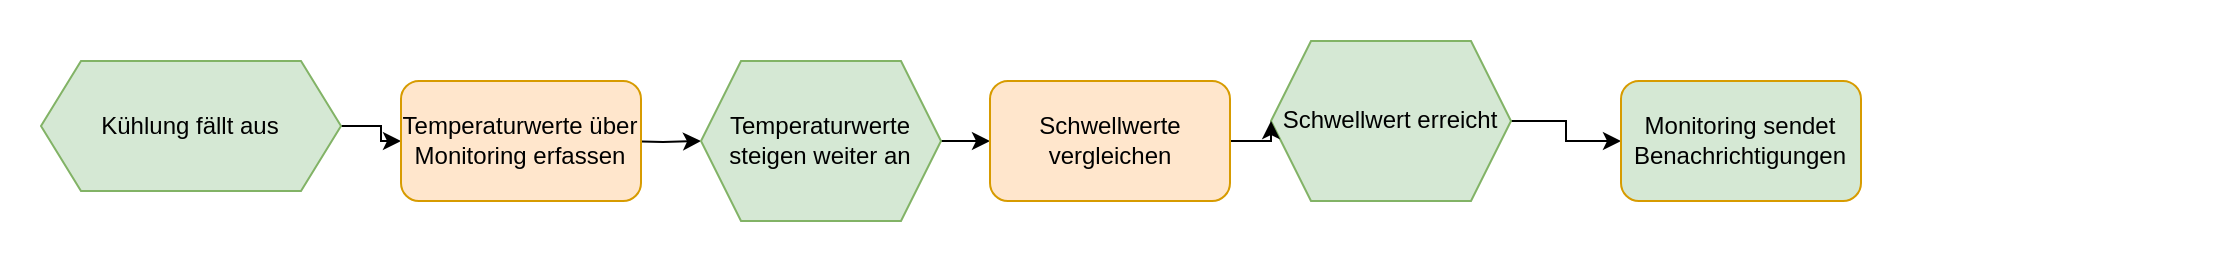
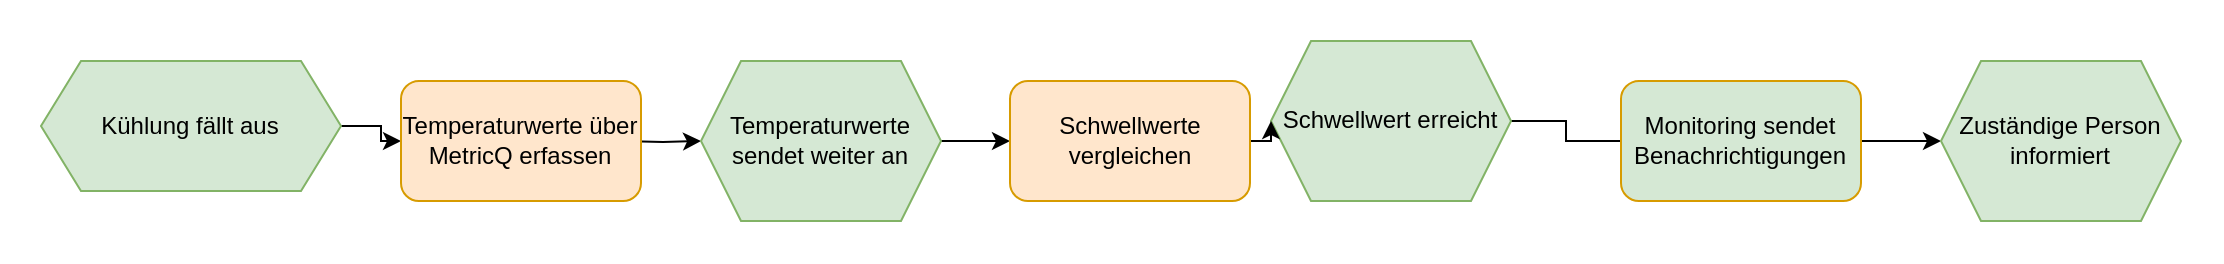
(521, 141) -> (521, 141)
(821, 141) -> (821, 141)
(1110, 141) -> (1130, 141)
(1606, 141) -> (1611, 141)
none -> (1894, 141)
none -> (2061, 141)
